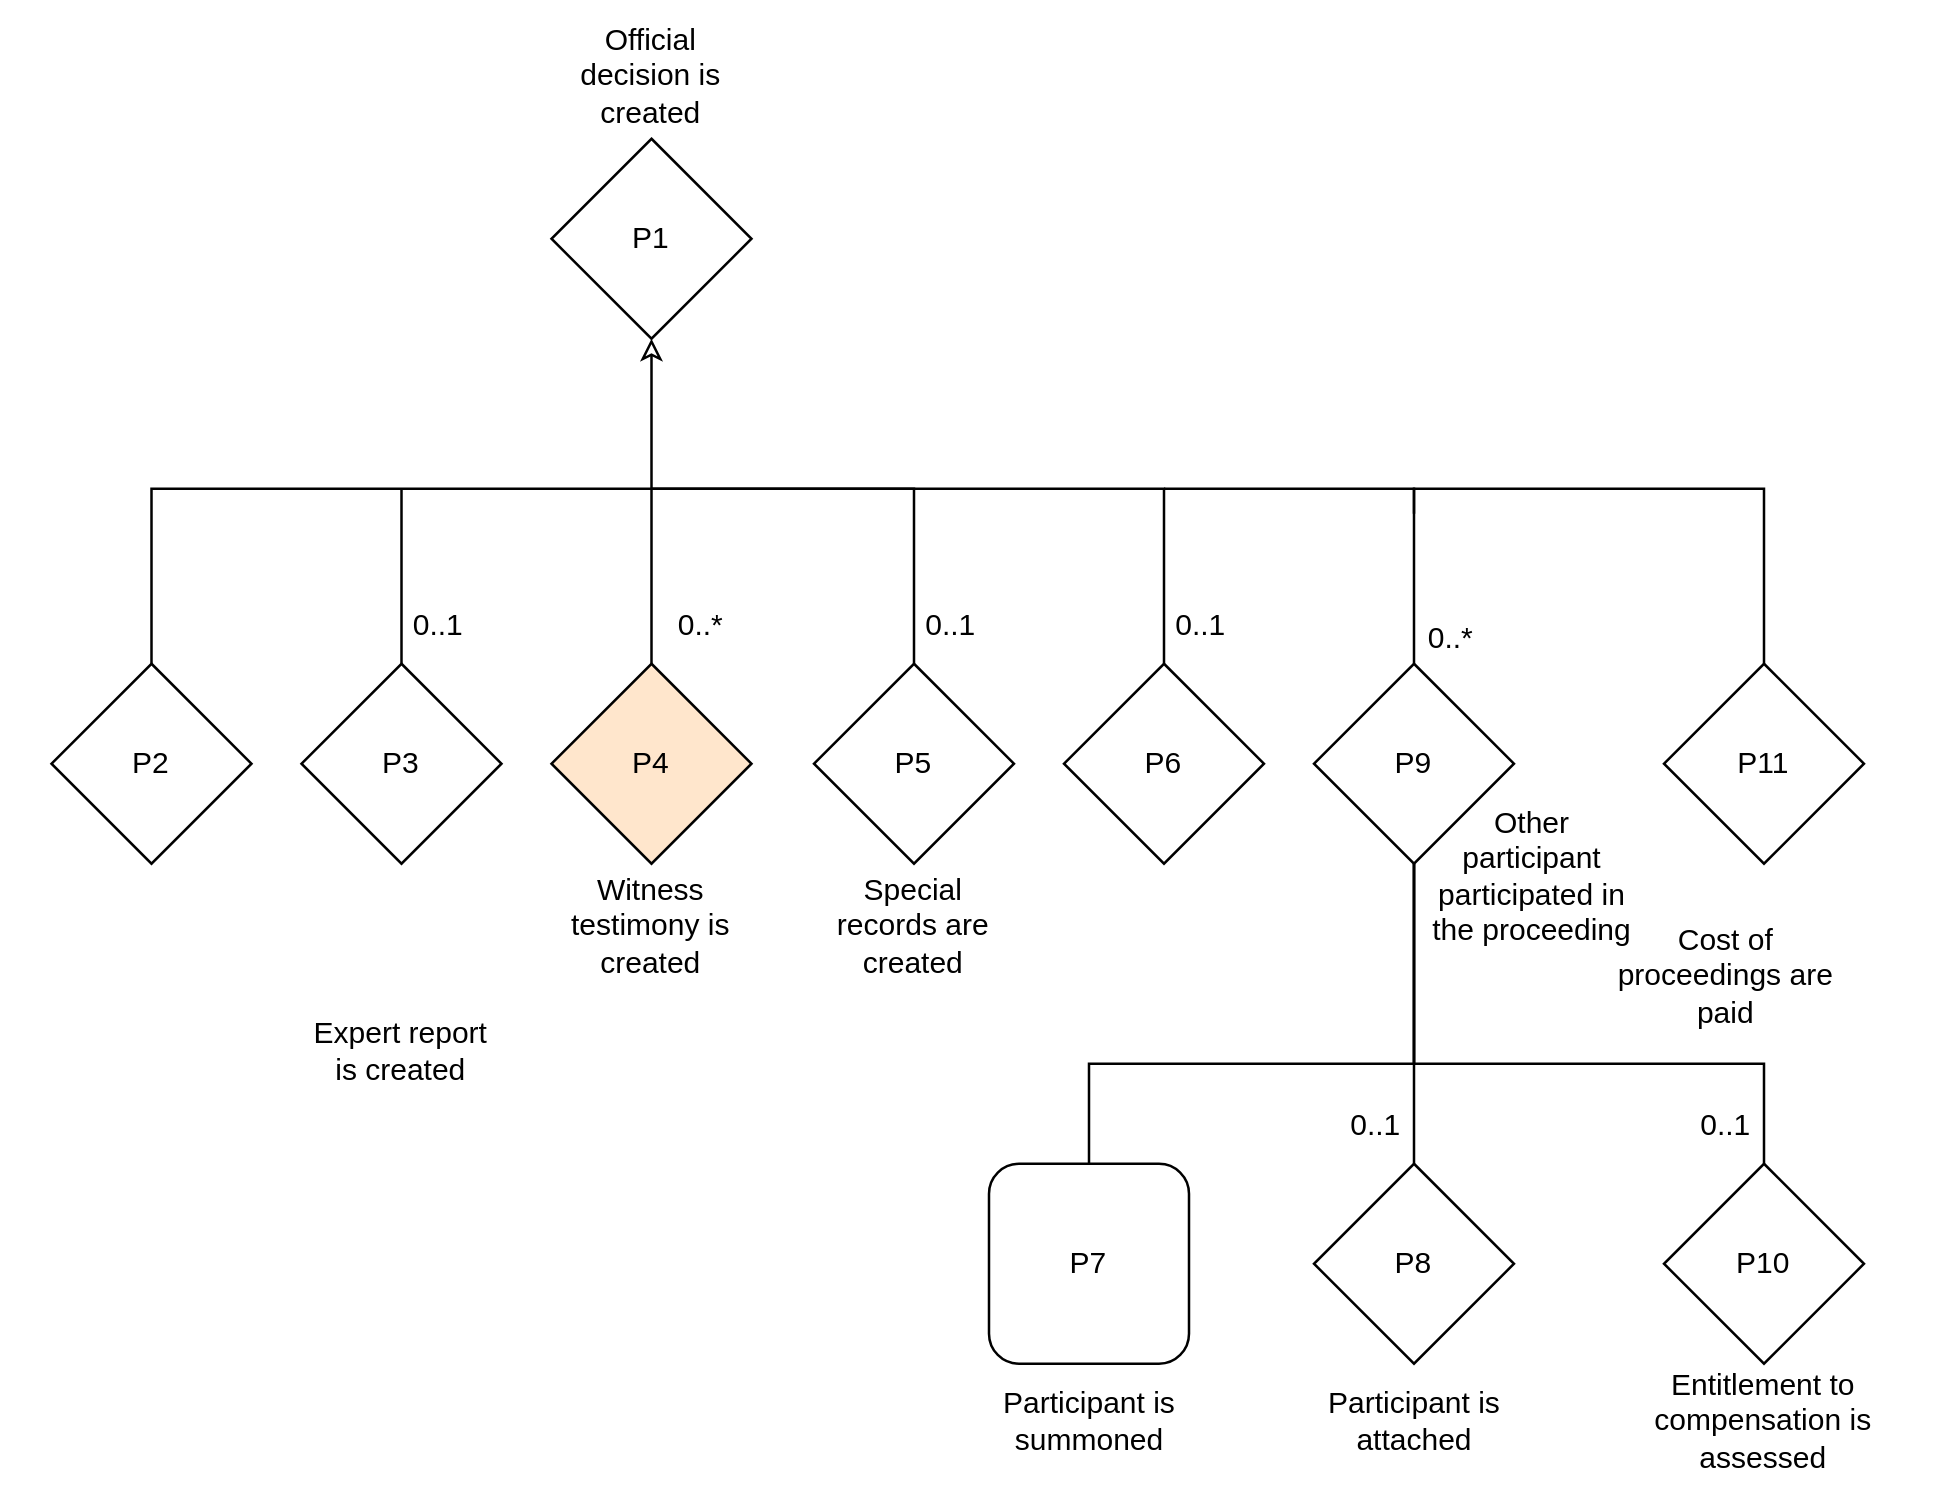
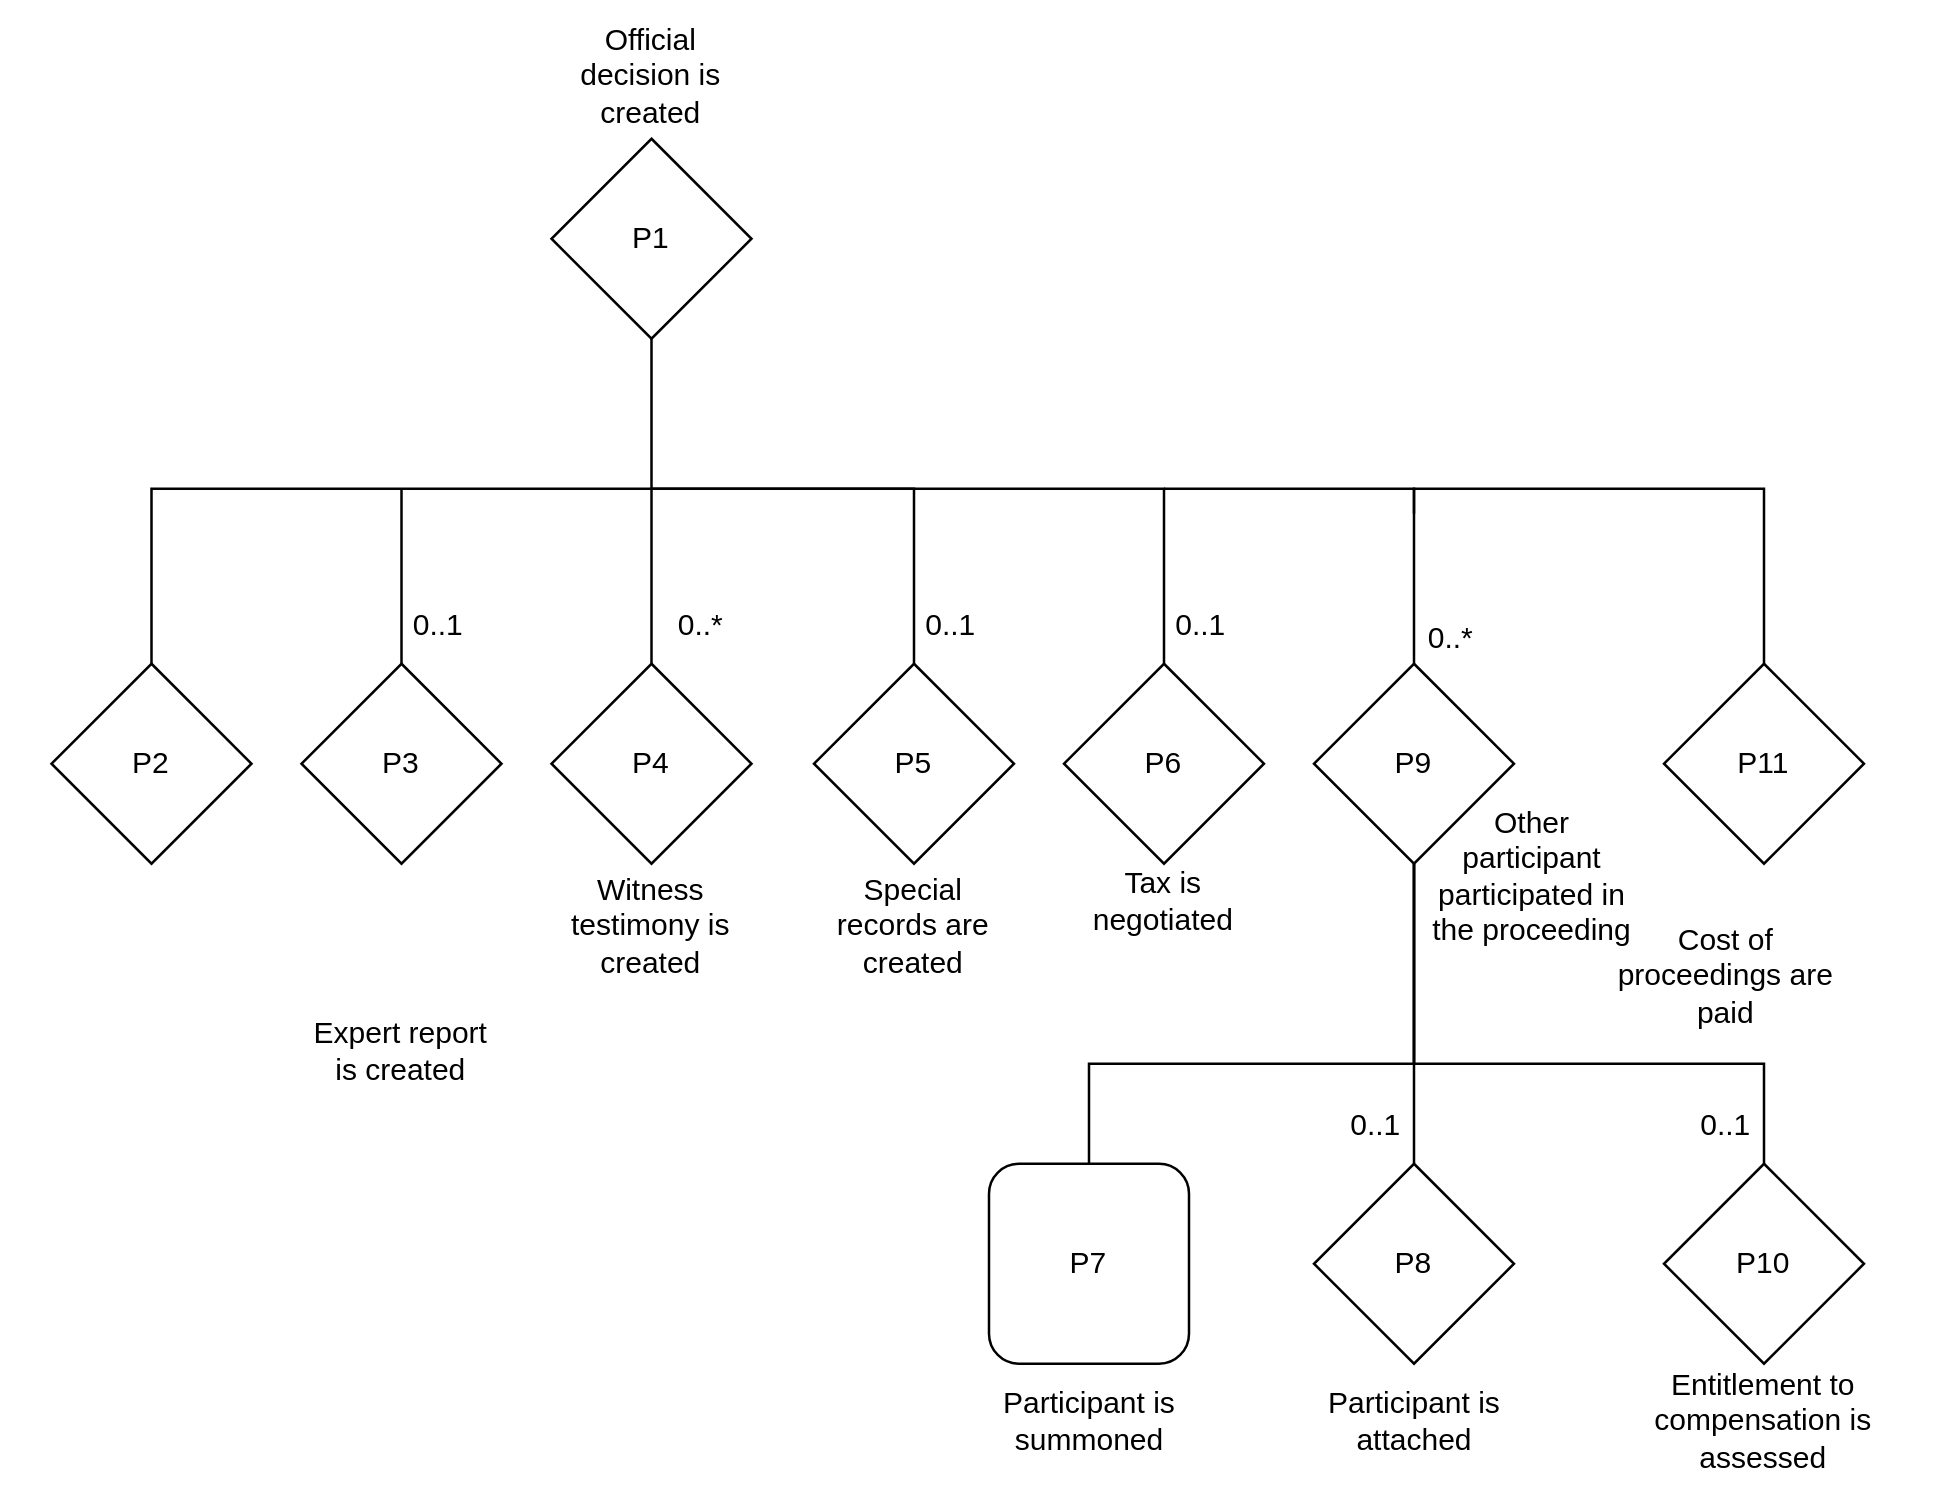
(651, 357) -> (651, 350)
(651, 764) -> (651, 764)
none -> (1164, 901)
